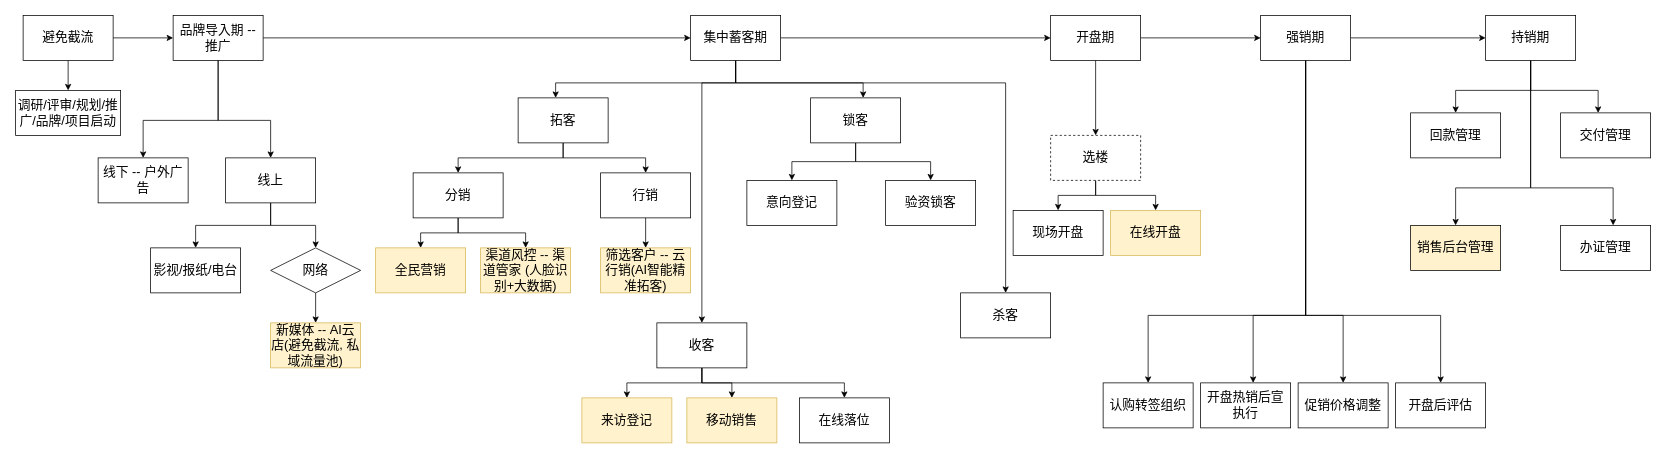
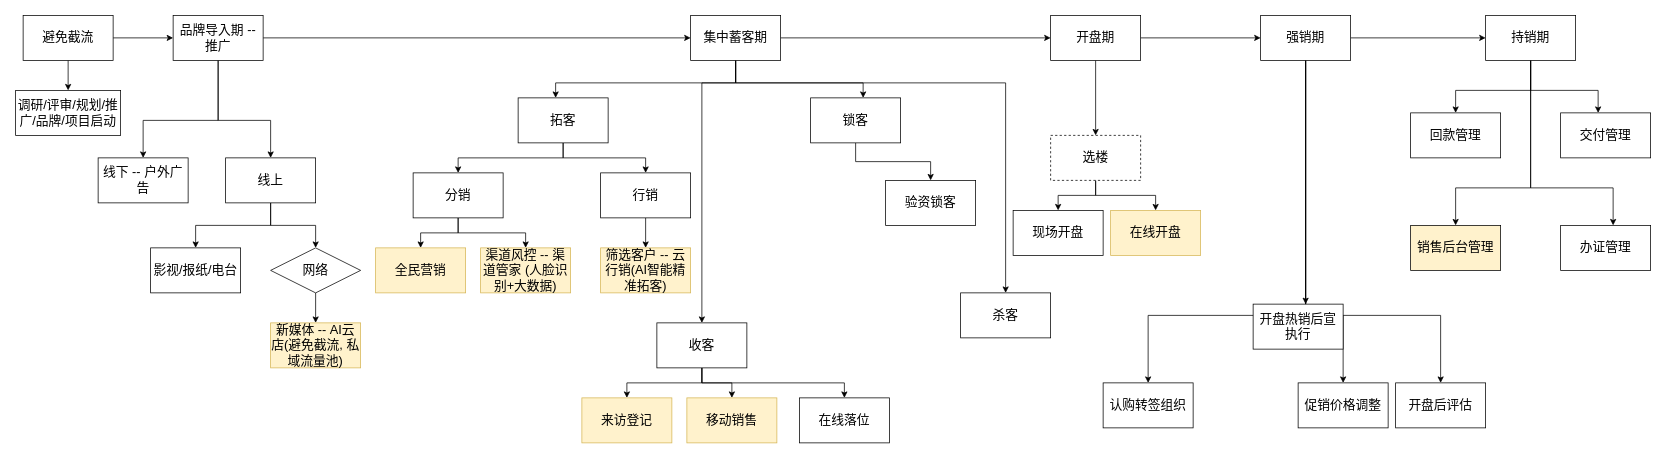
(823, 162) -> none
(792, 203) -> none
(1245, 405) -> (1298, 327)
